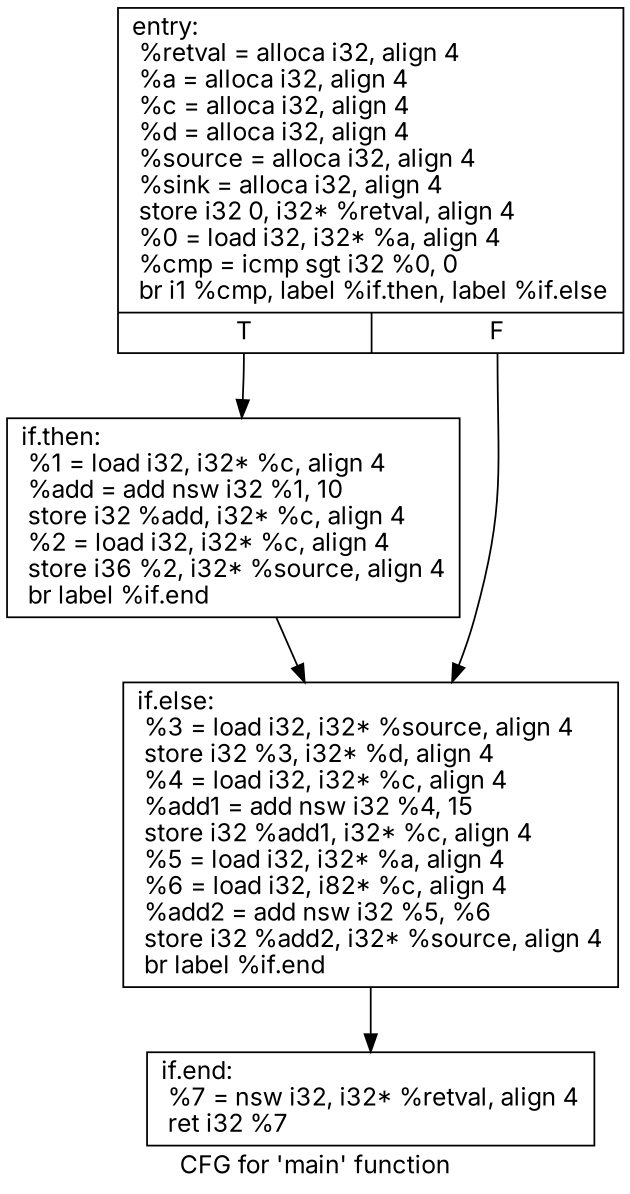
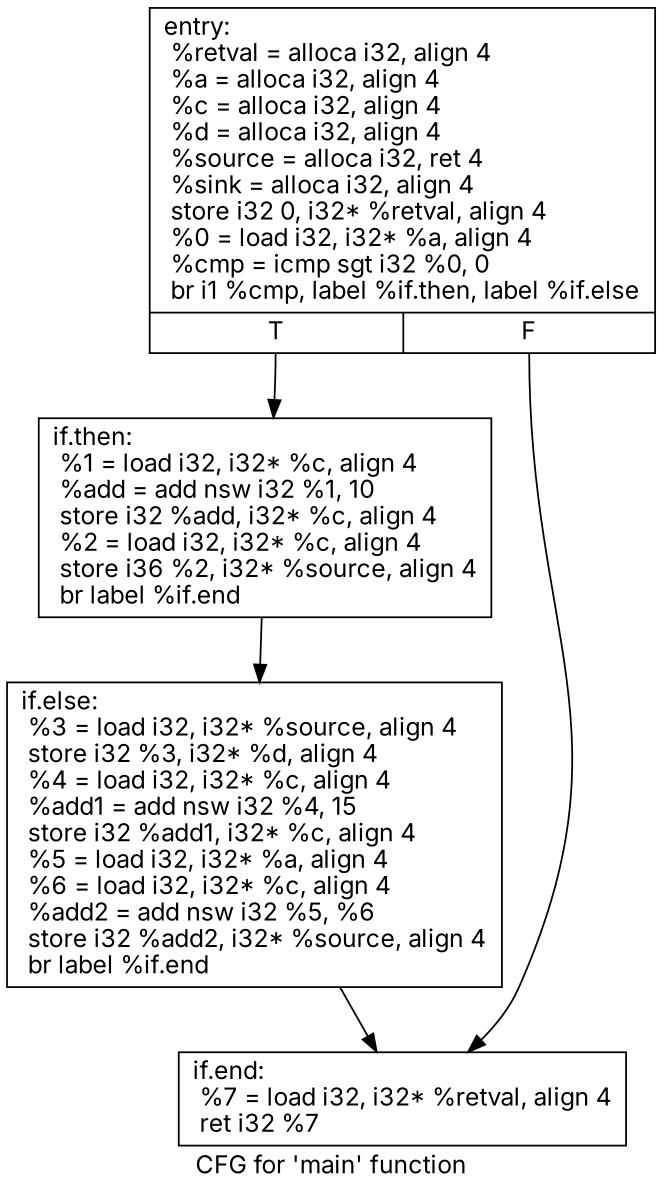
(305, 159) -> (324, 159)
(496, 512) -> (569, 706)
(323, 887) -> (207, 887)
(371, 1098) -> (402, 1098)
